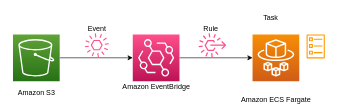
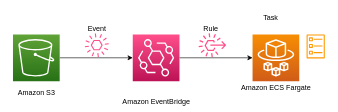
(156, 87) -> (156, 102)
(276, 101) -> (276, 89)
